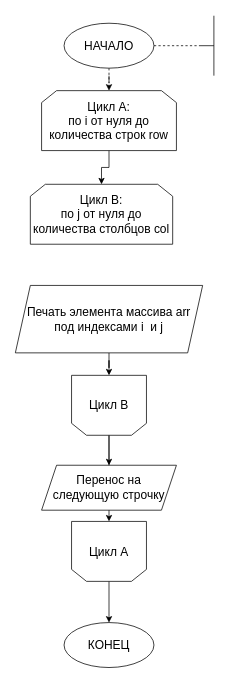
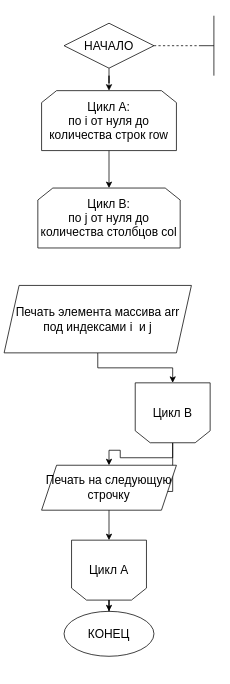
(109, 45) -> (109, 45)
(109, 82) -> (109, 82)
(102, 214) -> (109, 218)
(109, 319) -> (98, 319)
(109, 405) -> (173, 413)
(109, 488) -> (109, 488)
(109, 552) -> (109, 570)
(109, 645) -> (109, 634)
